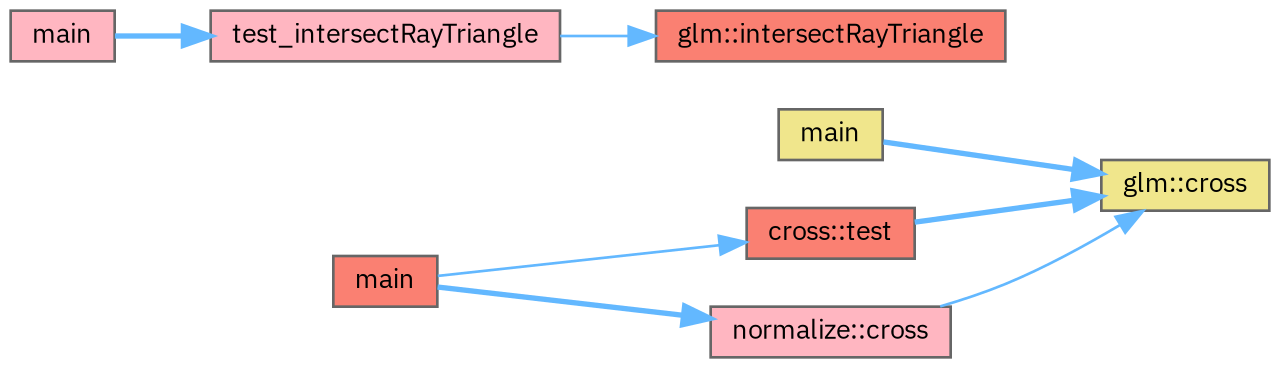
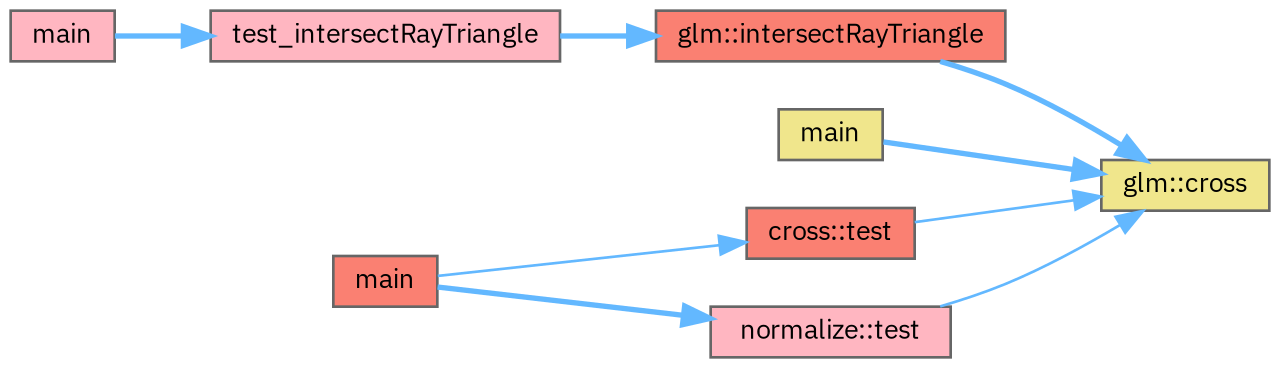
(594, 36) -> (594, 36)
none -> (1034, 97)
(994, 211) -> (994, 211)
(831, 332) -> (831, 332)
